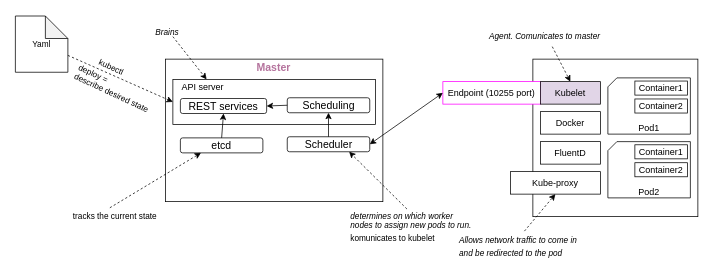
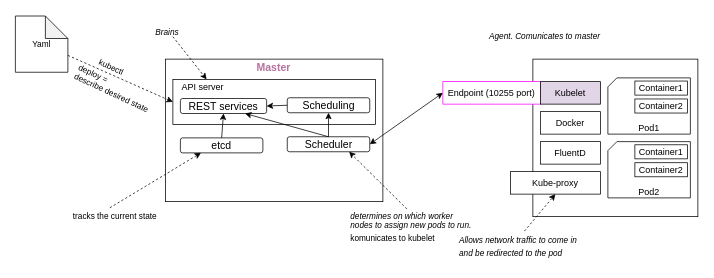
(554, 49) -> none
none -> (288, 125)
